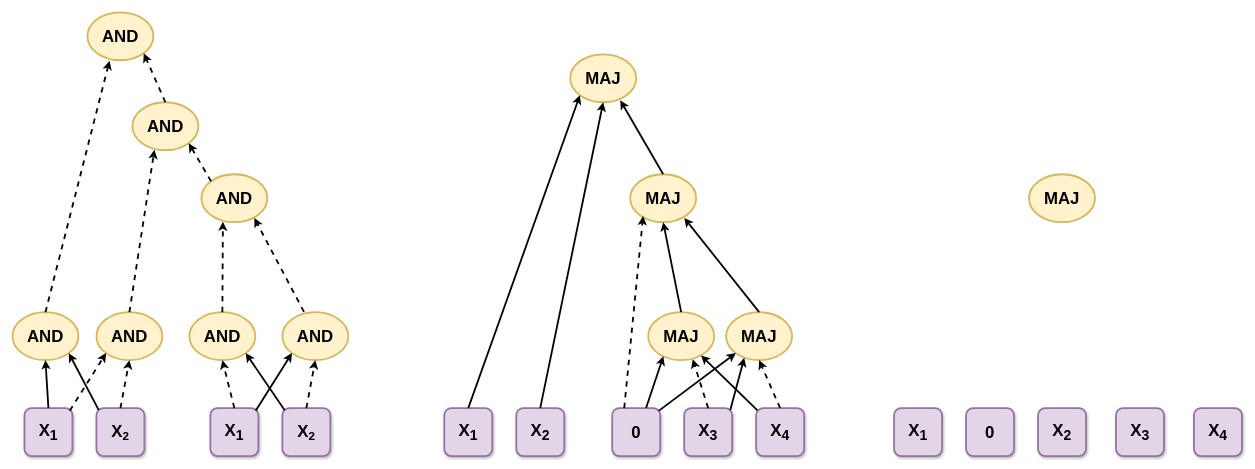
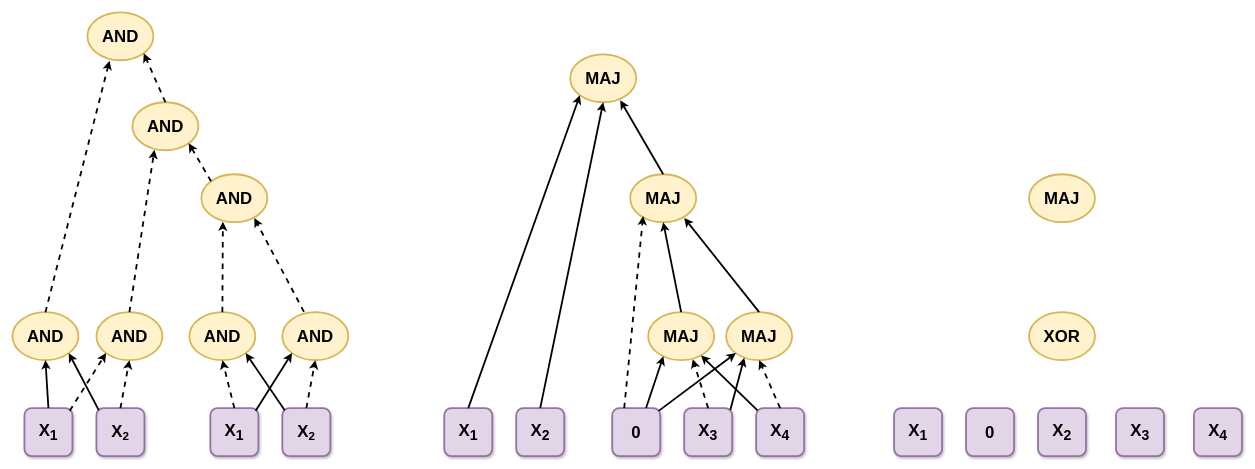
none -> (1062, 336)
